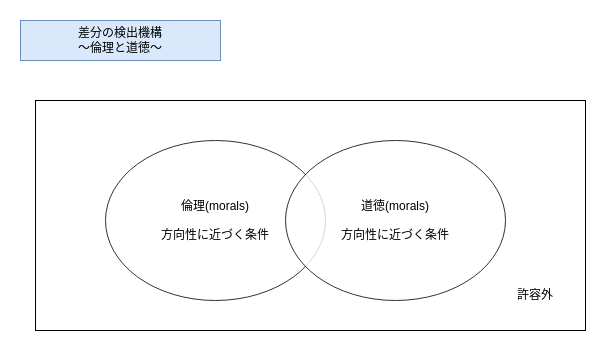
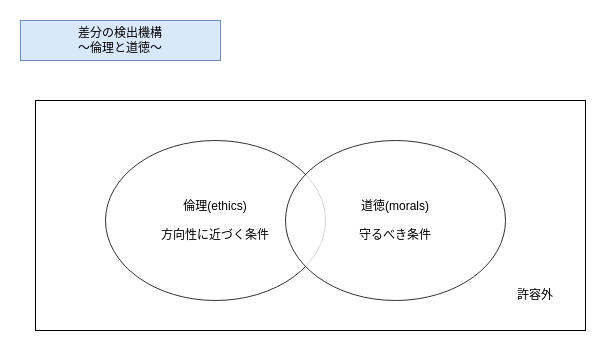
(216, 221) -> (216, 221)
(396, 221) -> (396, 221)
